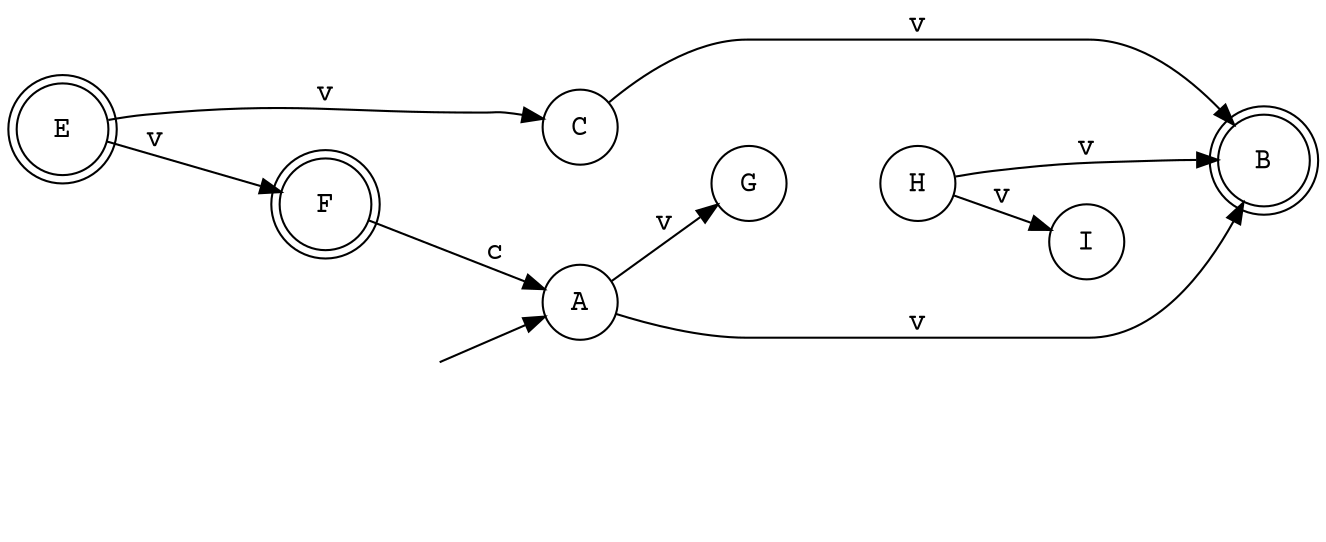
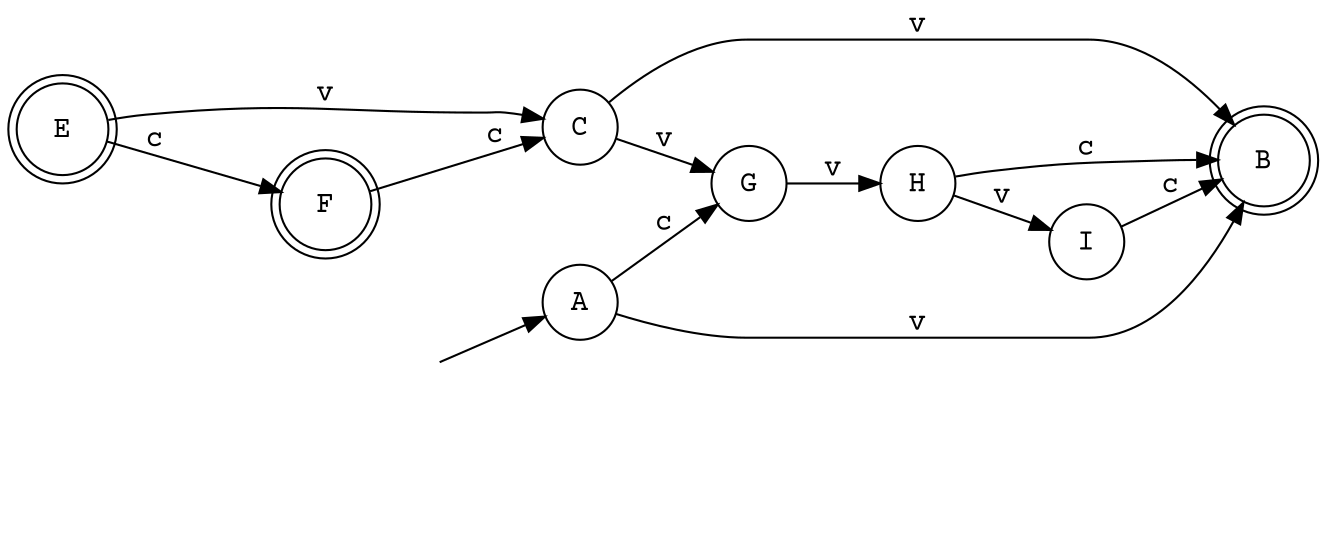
(155, 139) -> (155, 139)
(1087, 147) -> (1087, 147)
none -> (655, 152)
none -> (823, 183)
none -> (1162, 207)
(665, 222) -> (665, 222)
(447, 251) -> (447, 168)
